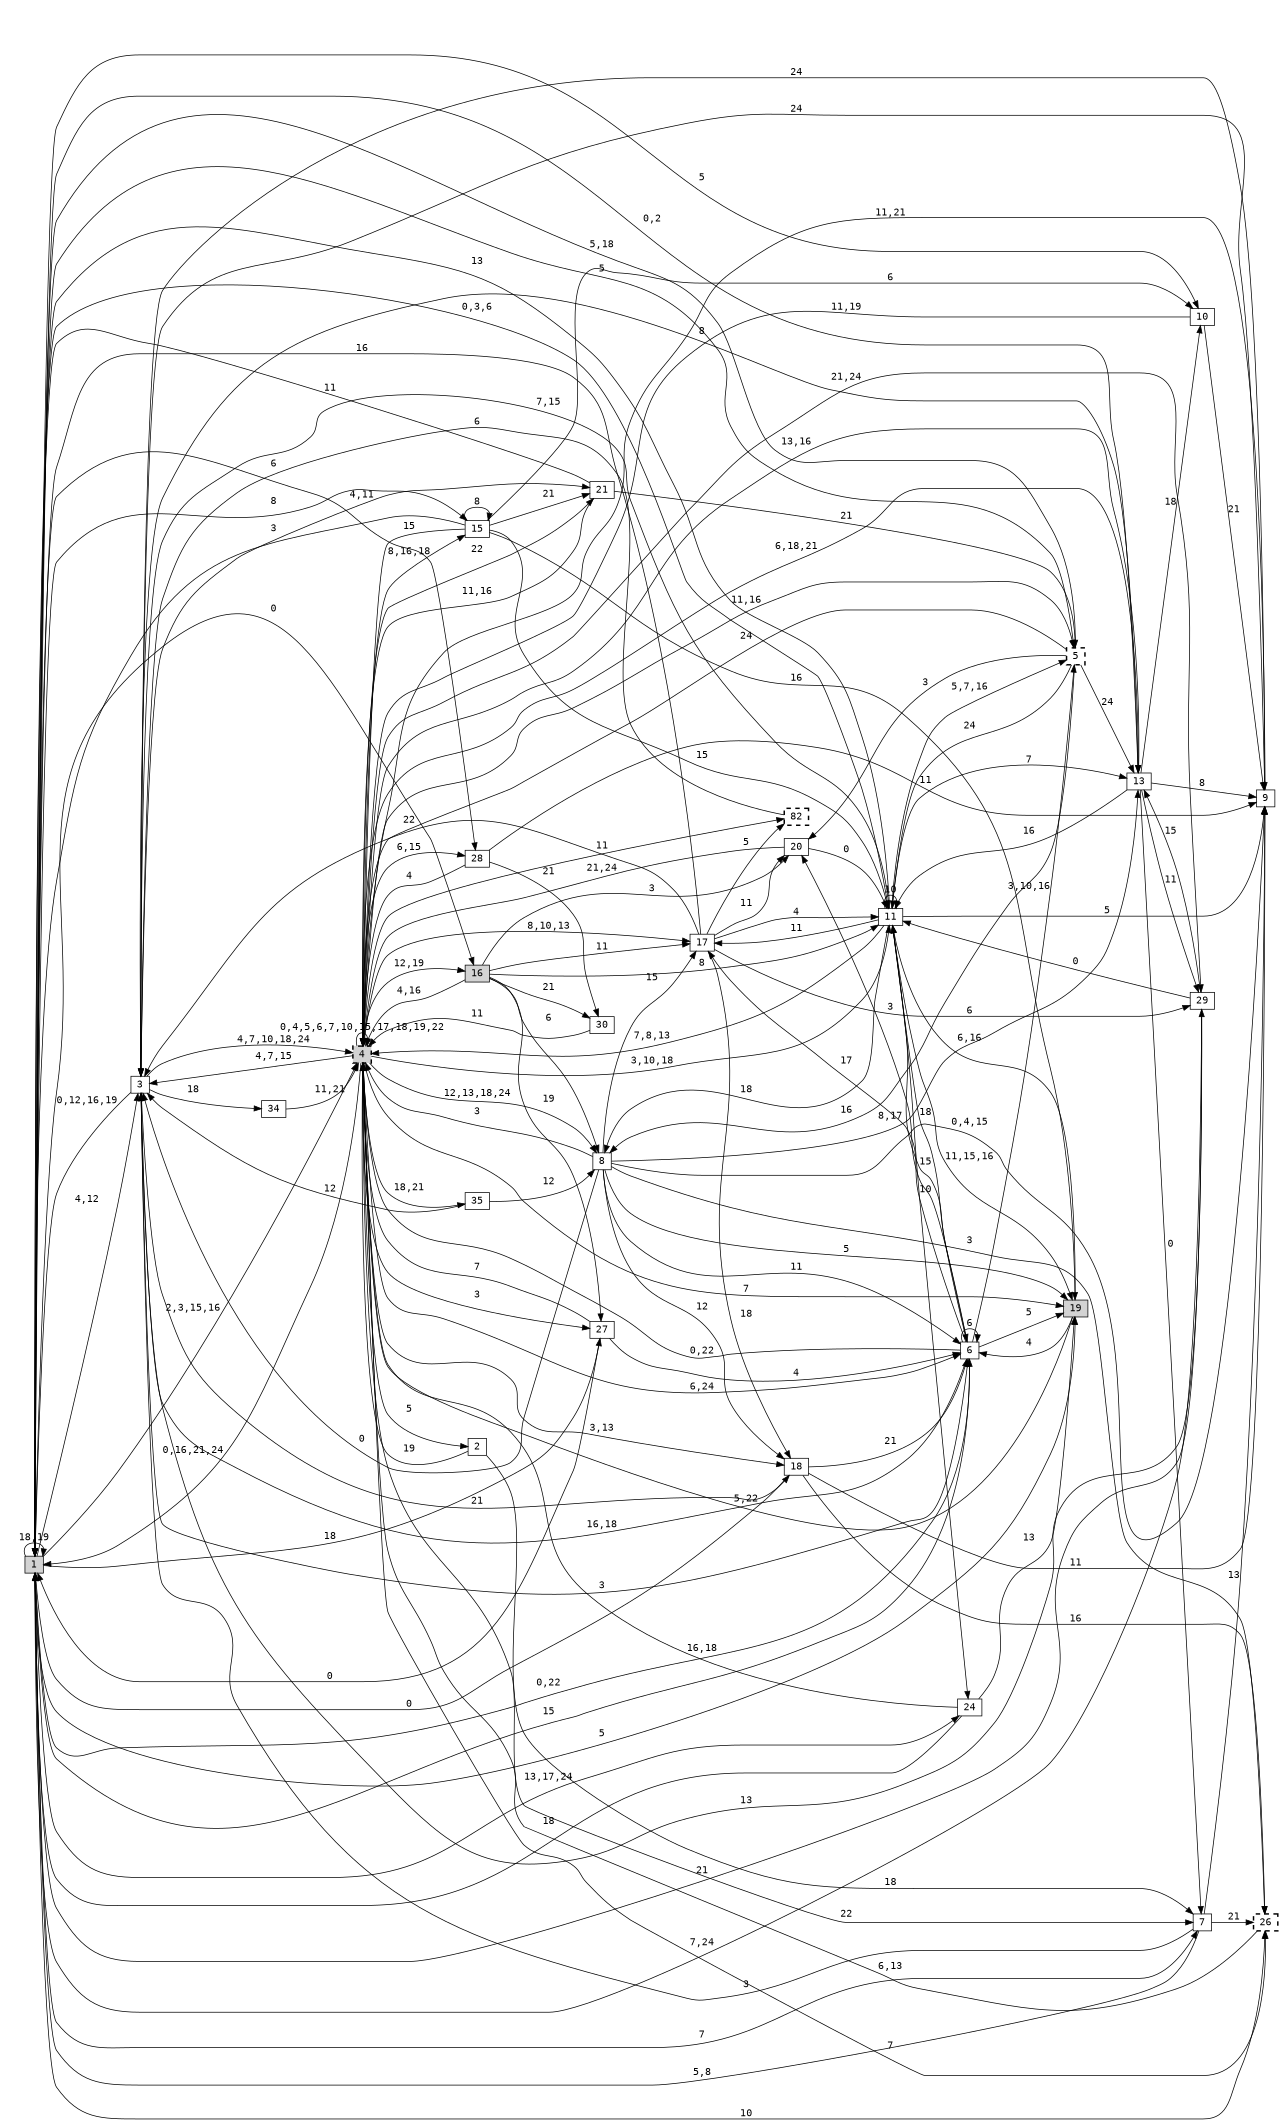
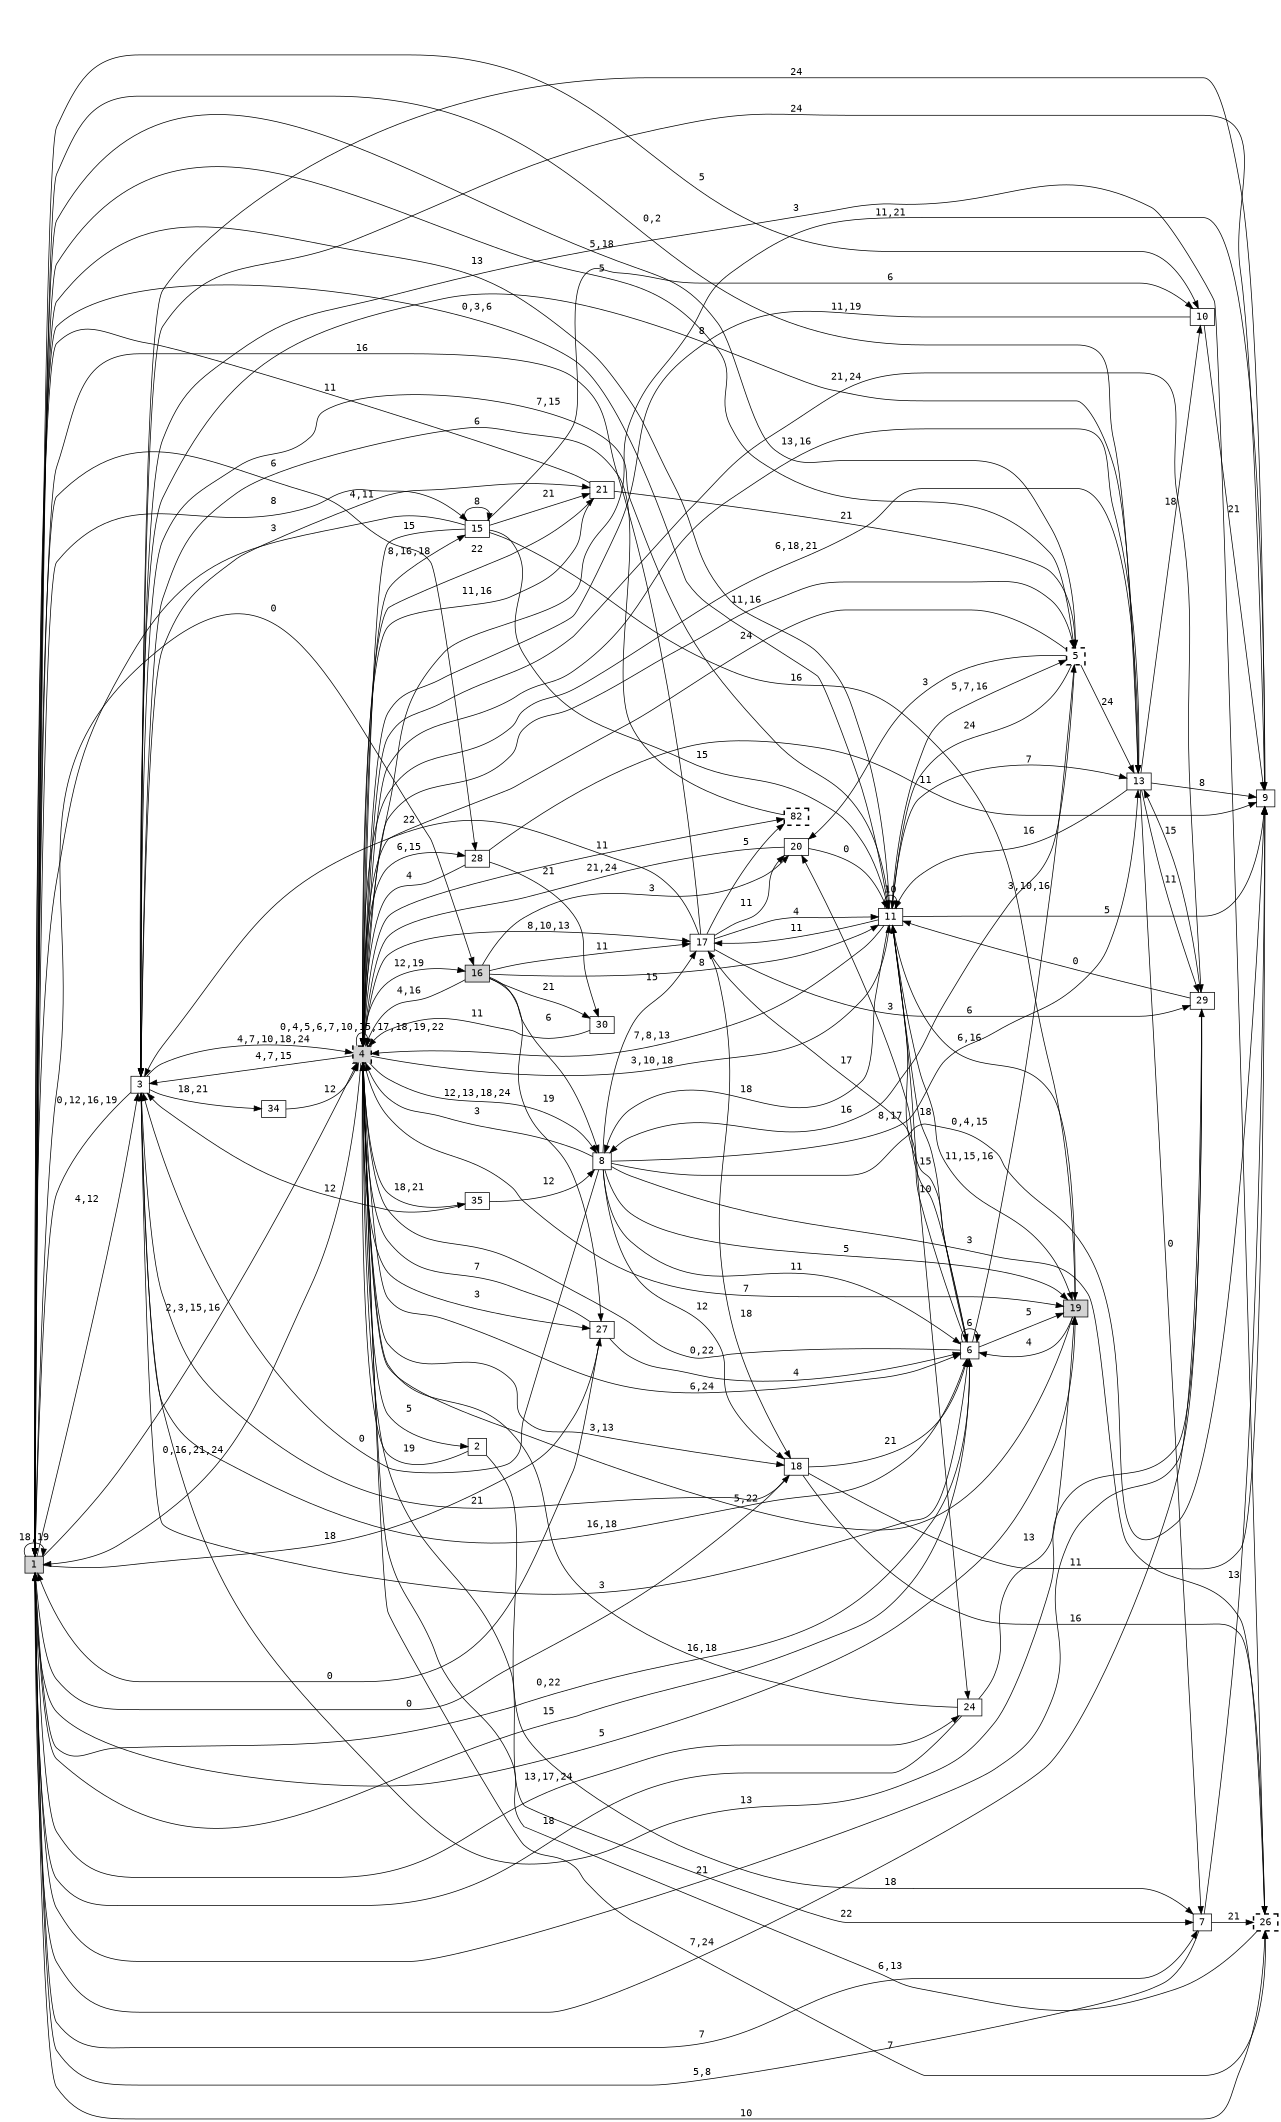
(193, 1090) -> (193, 1090)
(330, 1090) -> (330, 1090)
(338, 1843) -> (1211, 294)
